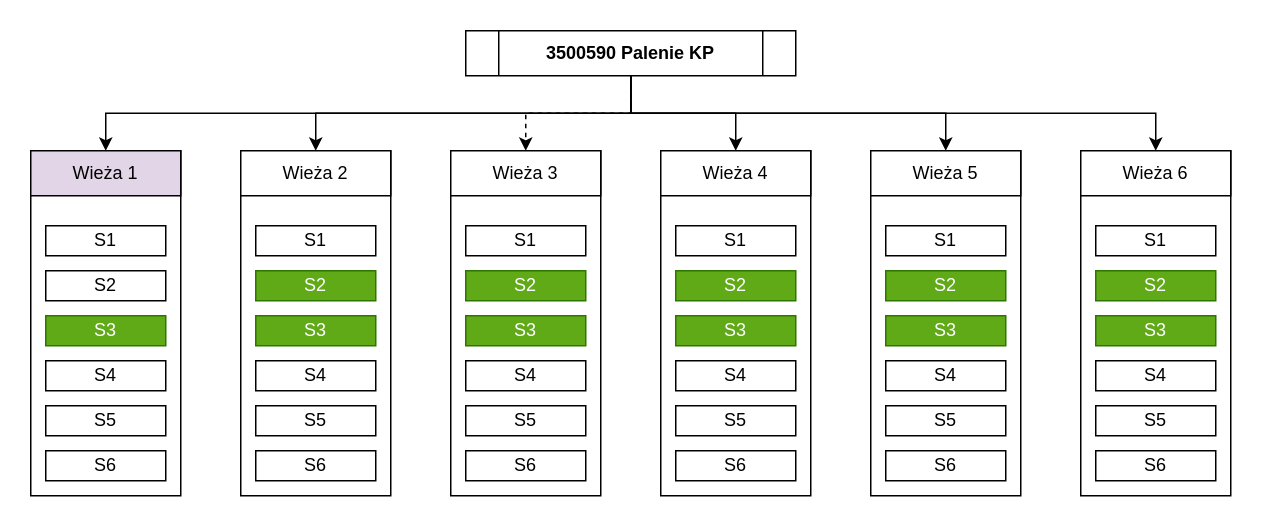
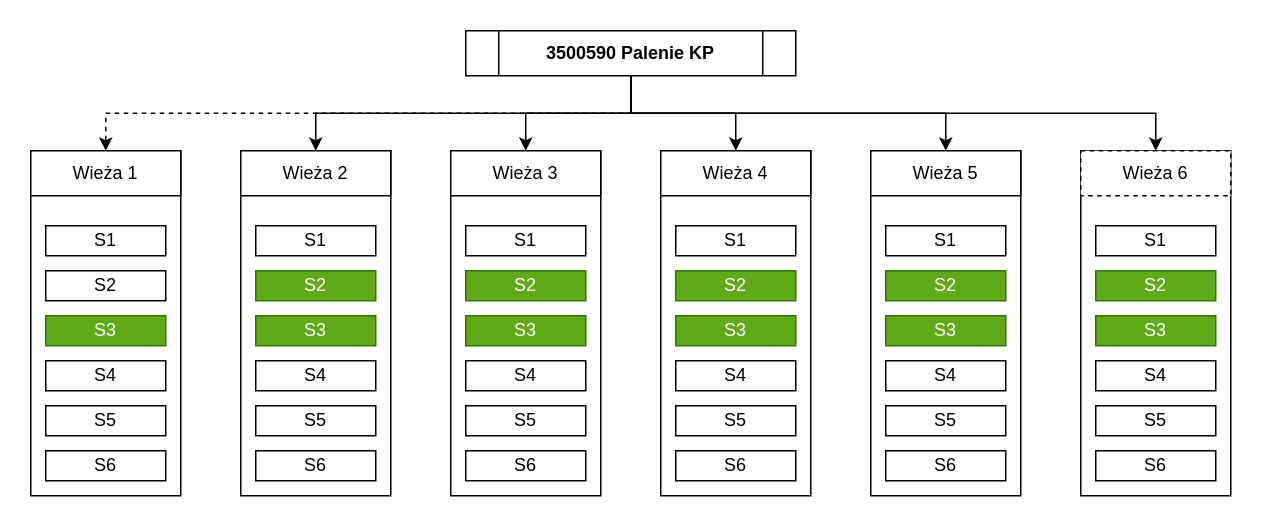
(198, 113) -> (198, 113)
(526, 128) -> (526, 128)
(106, 173) -> (106, 173)
(1156, 173) -> (1156, 173)
